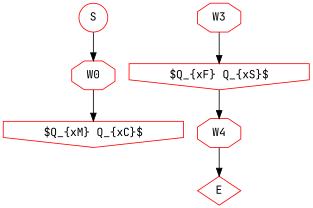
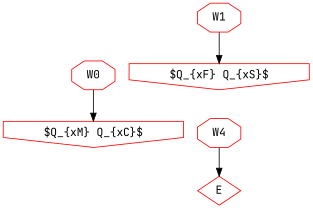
(93, 18) -> none
(219, 18) -> (219, 18)
(219, 100) -> none
